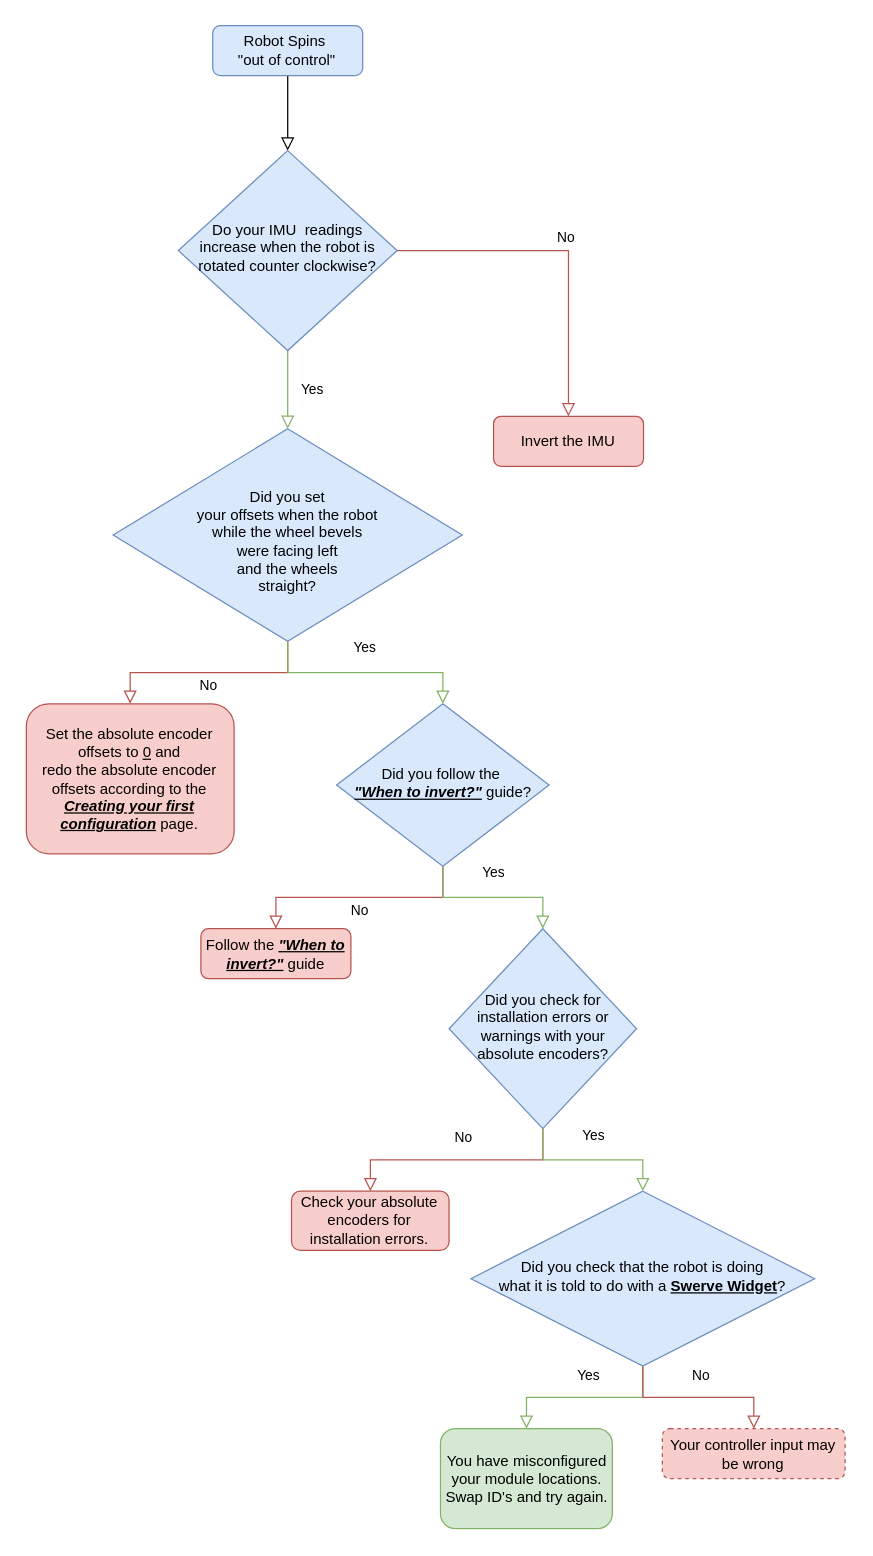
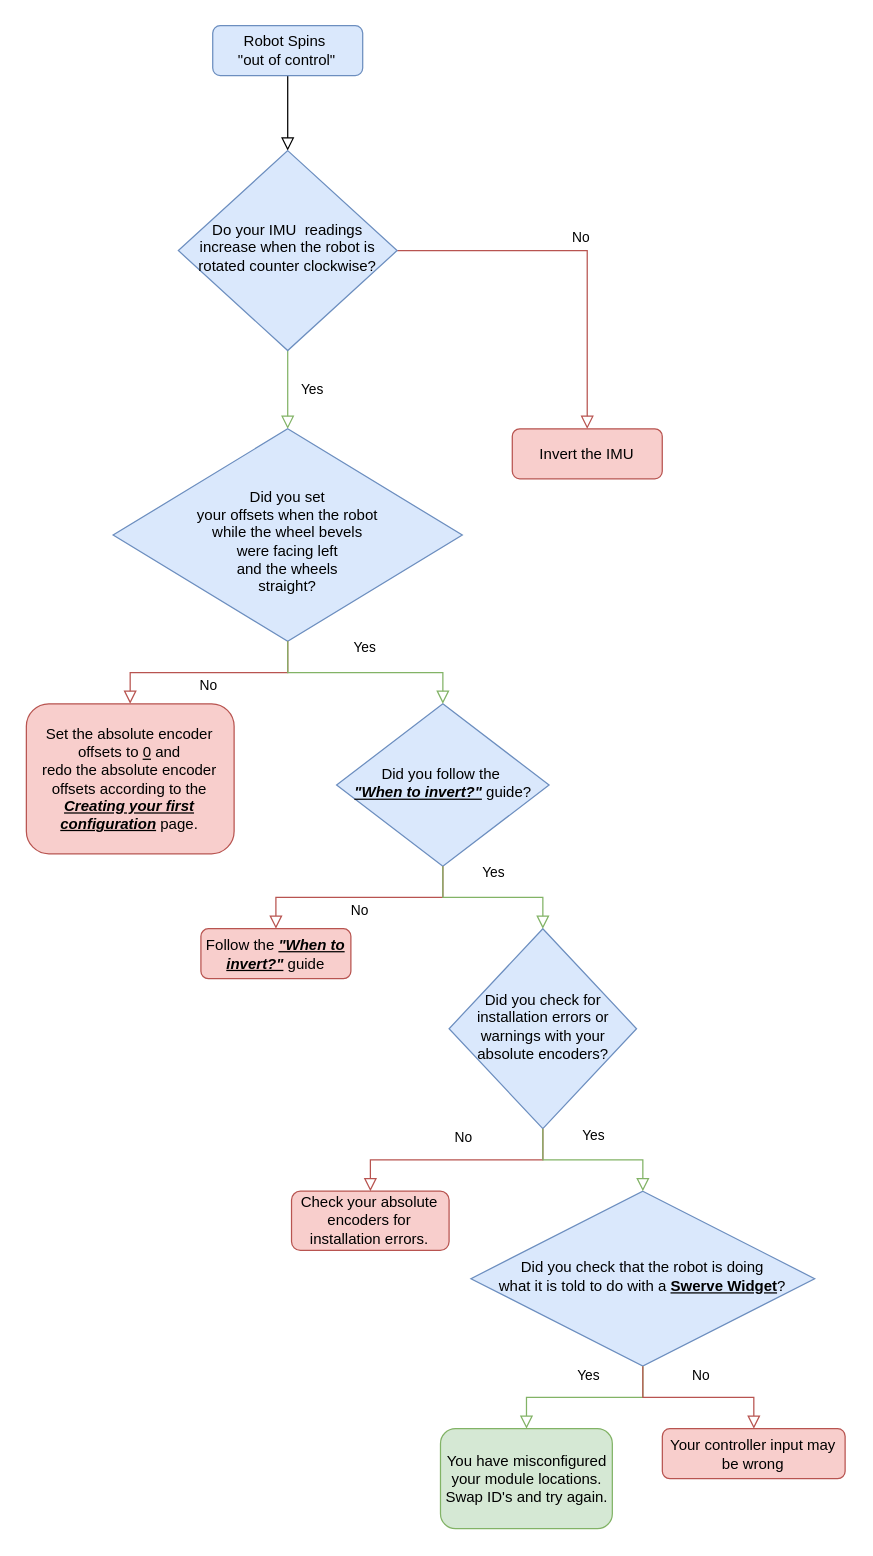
(568, 441) -> (587, 454)
(754, 1454) -> (754, 1454)
